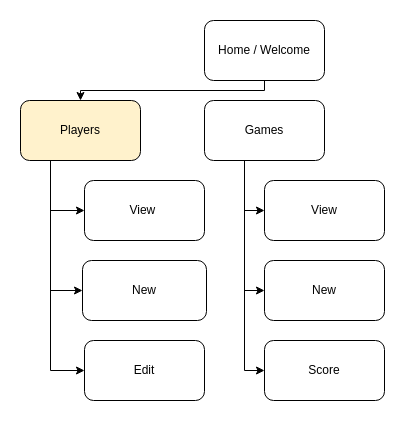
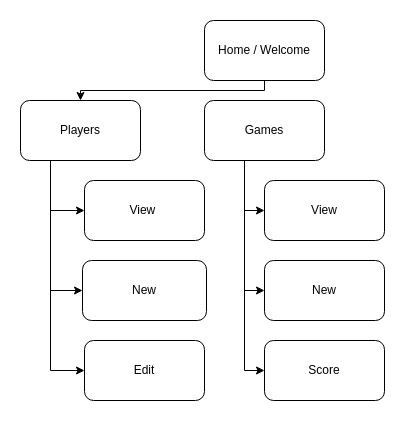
(81, 131) -> (81, 131)
